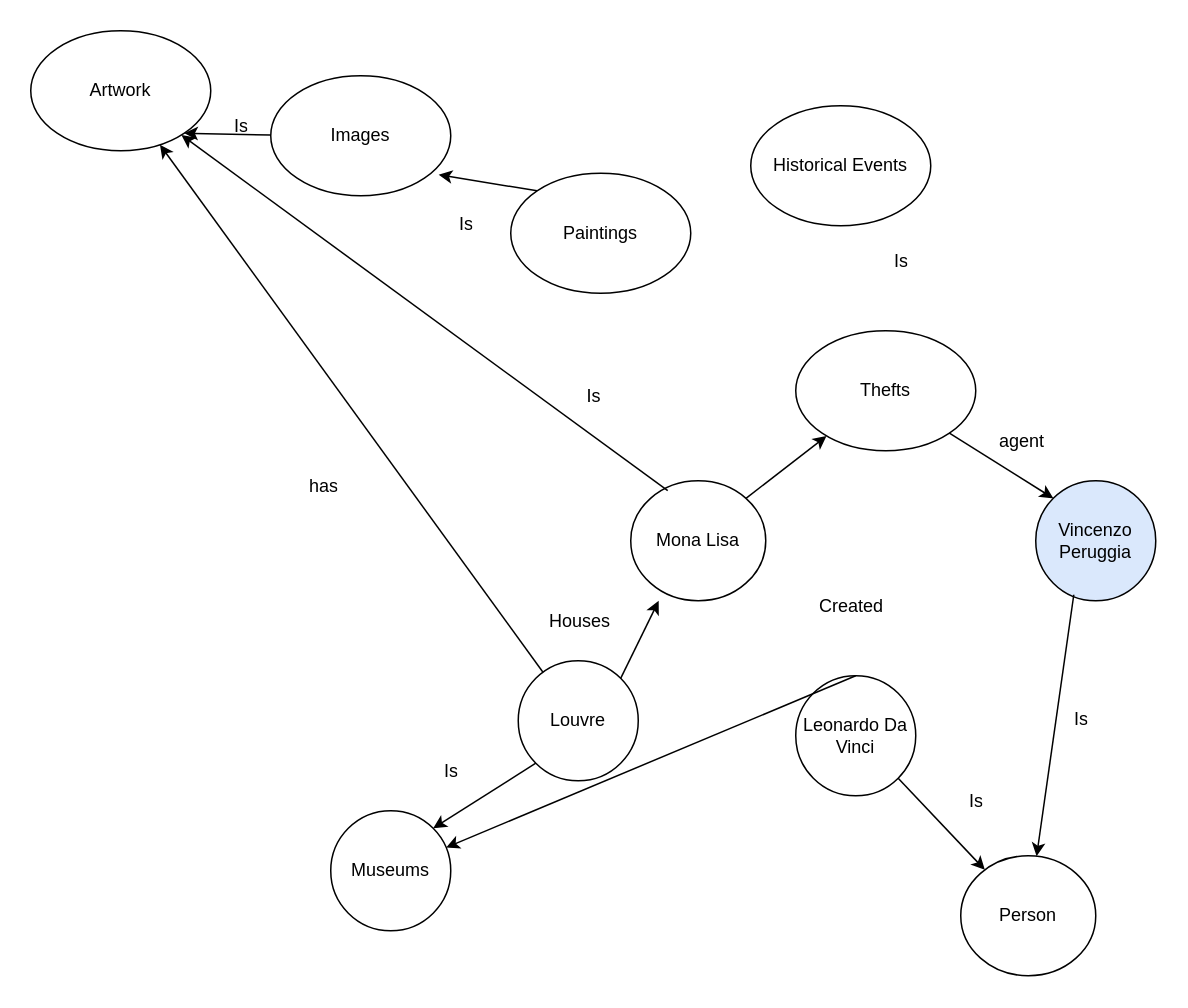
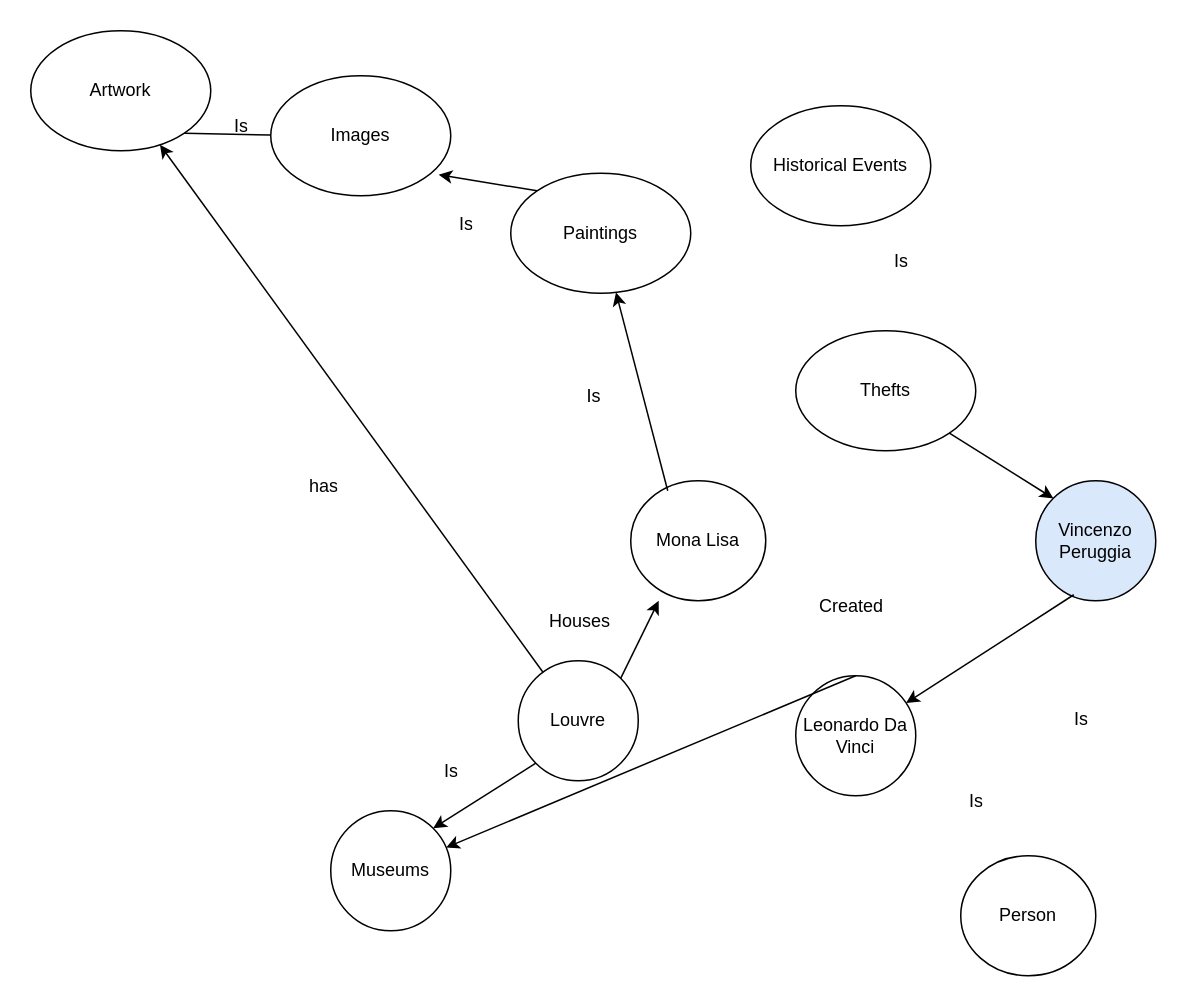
(196, 133) -> (191, 133)
(428, 316) -> (643, 397)
(1021, 443) -> none
(782, 470) -> none
(1056, 721) -> (994, 646)
(938, 821) -> none
